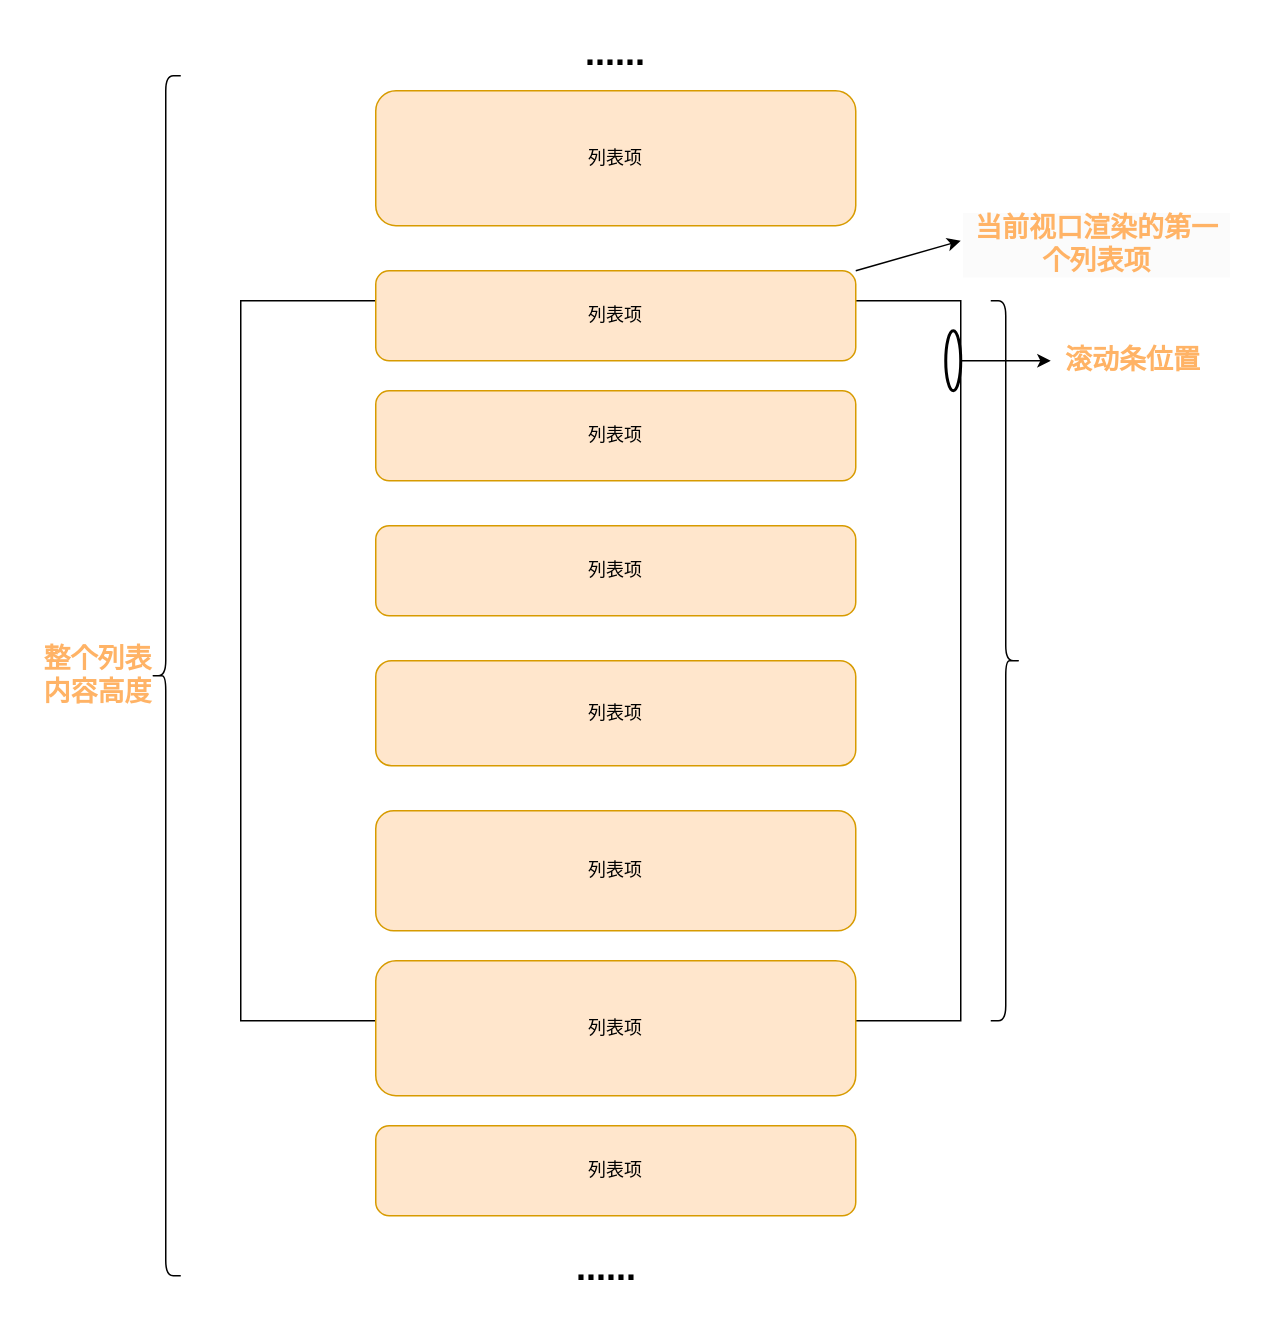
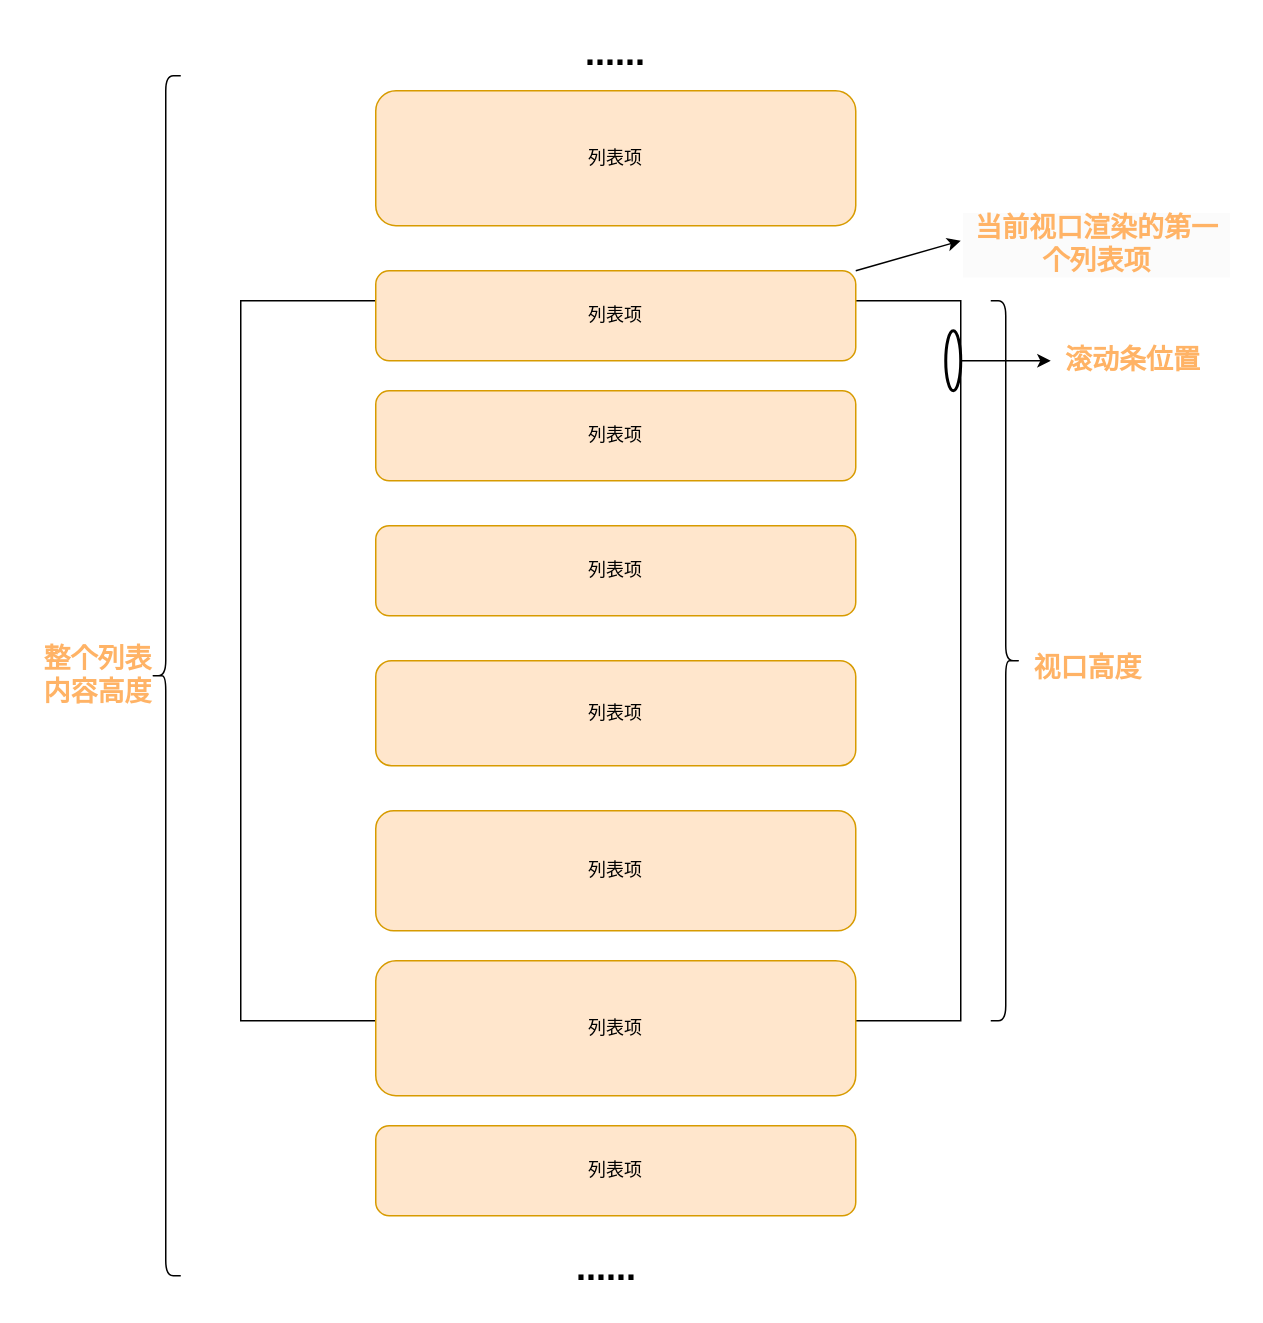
none -> (1088, 668)
